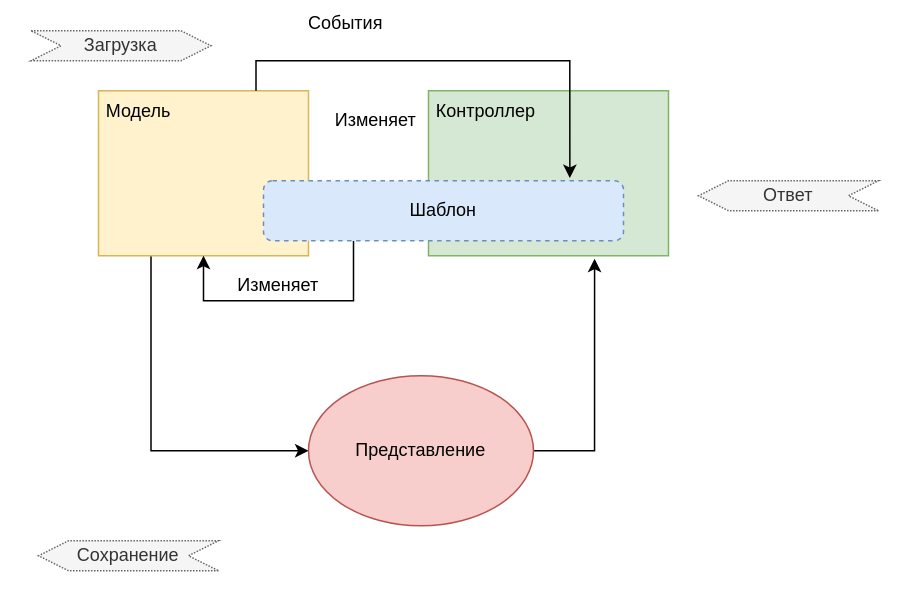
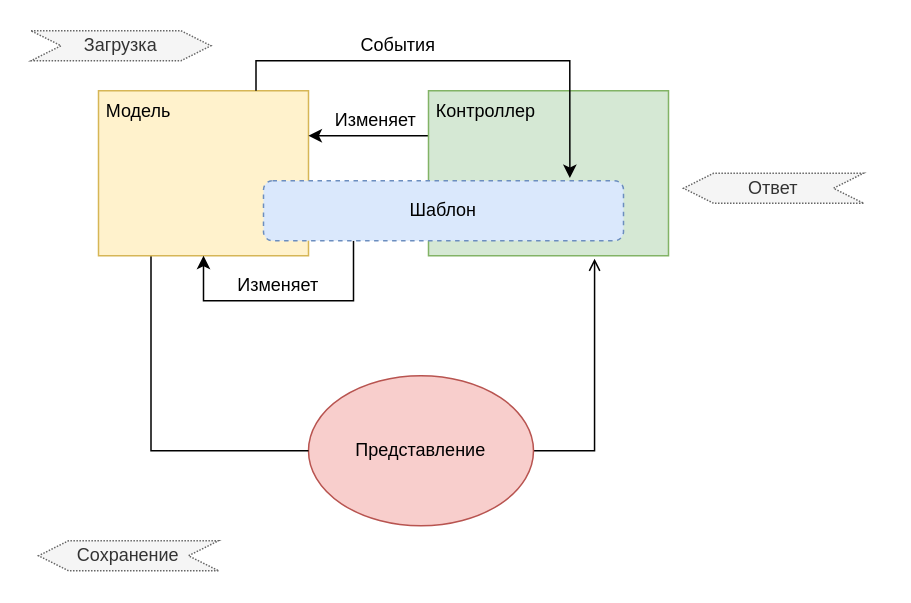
(346, 23) -> (398, 46)
none -> (373, 136)
(788, 196) -> (773, 188)
(594, 270) -> (594, 267)
(297, 451) -> (301, 451)
